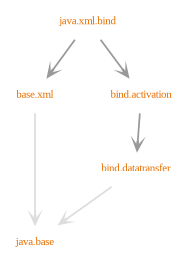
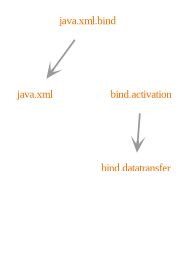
(112, 55) -> none
(35, 95) -> (35, 95)
(35, 242) -> none
